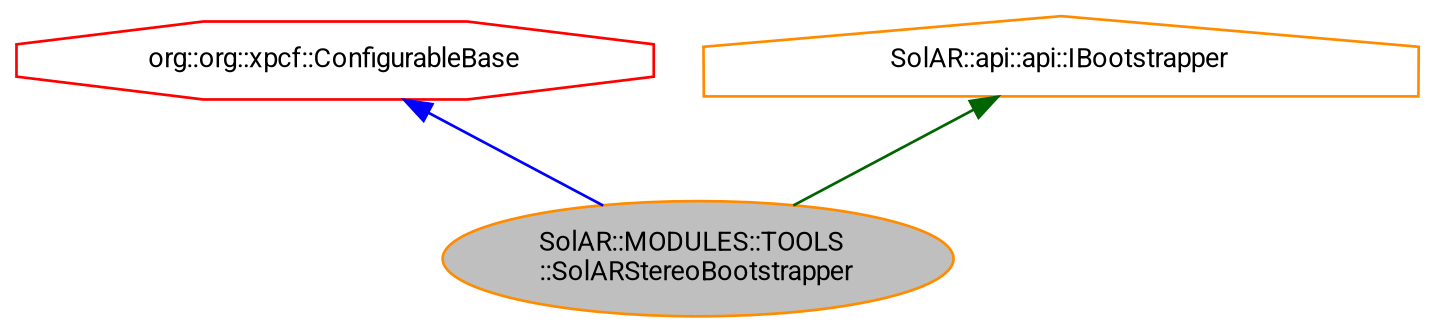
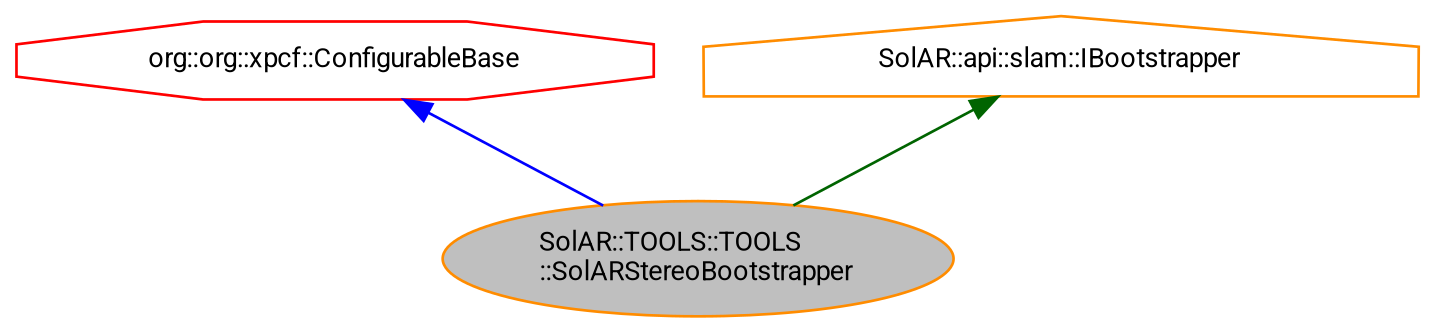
(1061, 60) -> (1061, 60)
(698, 259) -> (698, 259)
